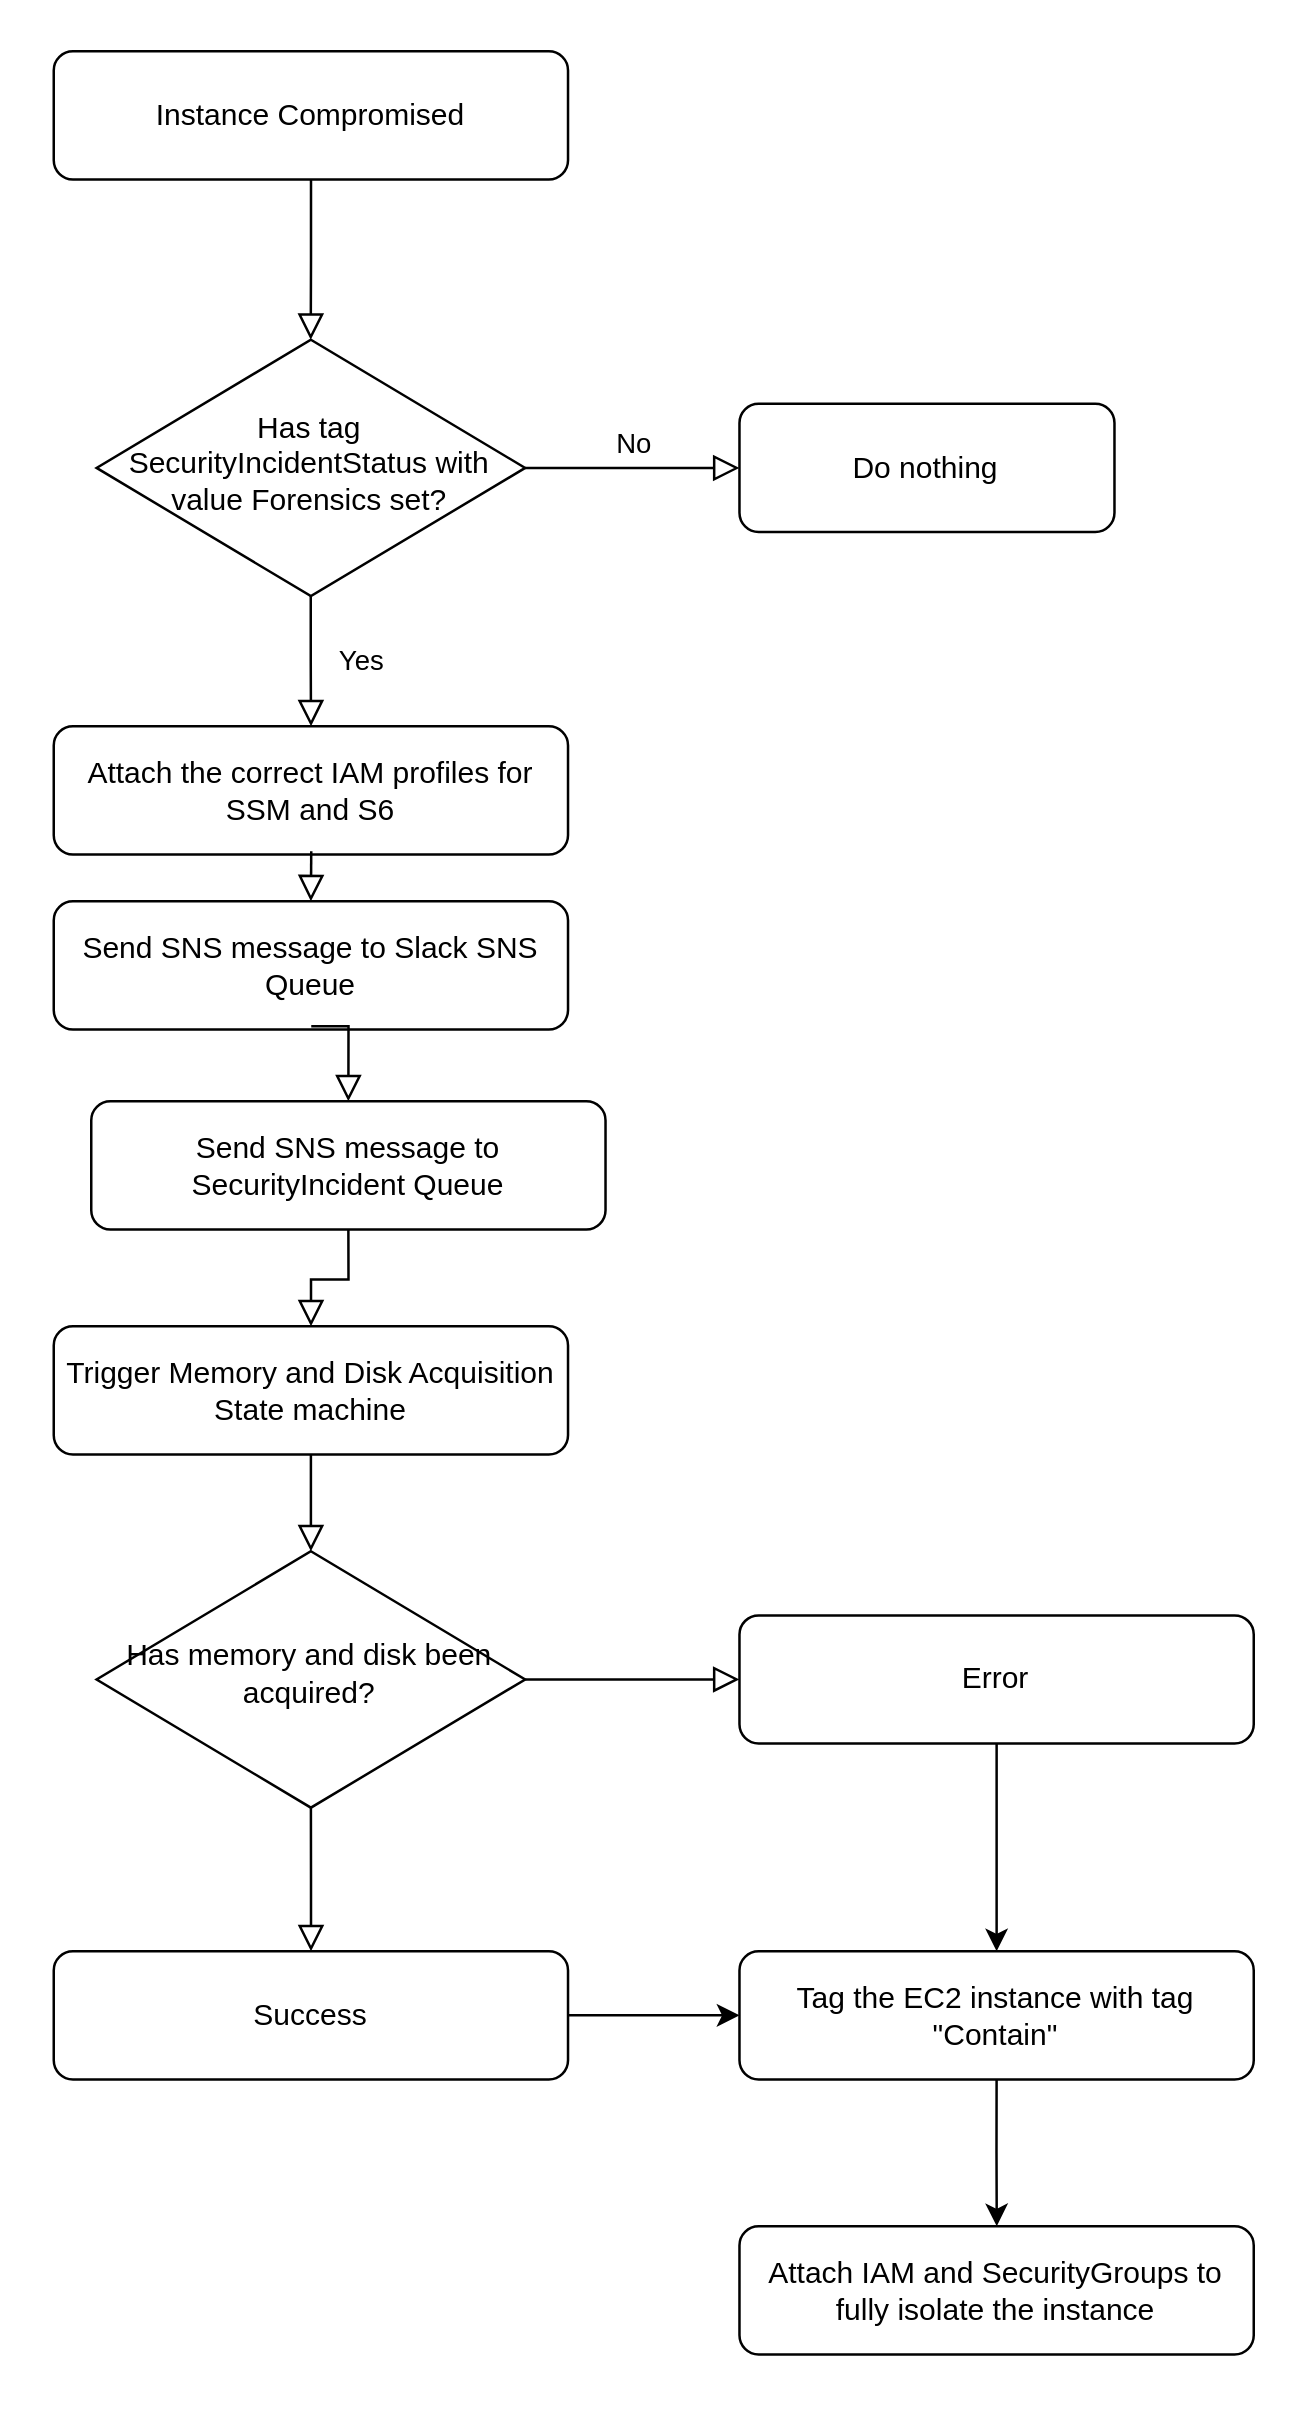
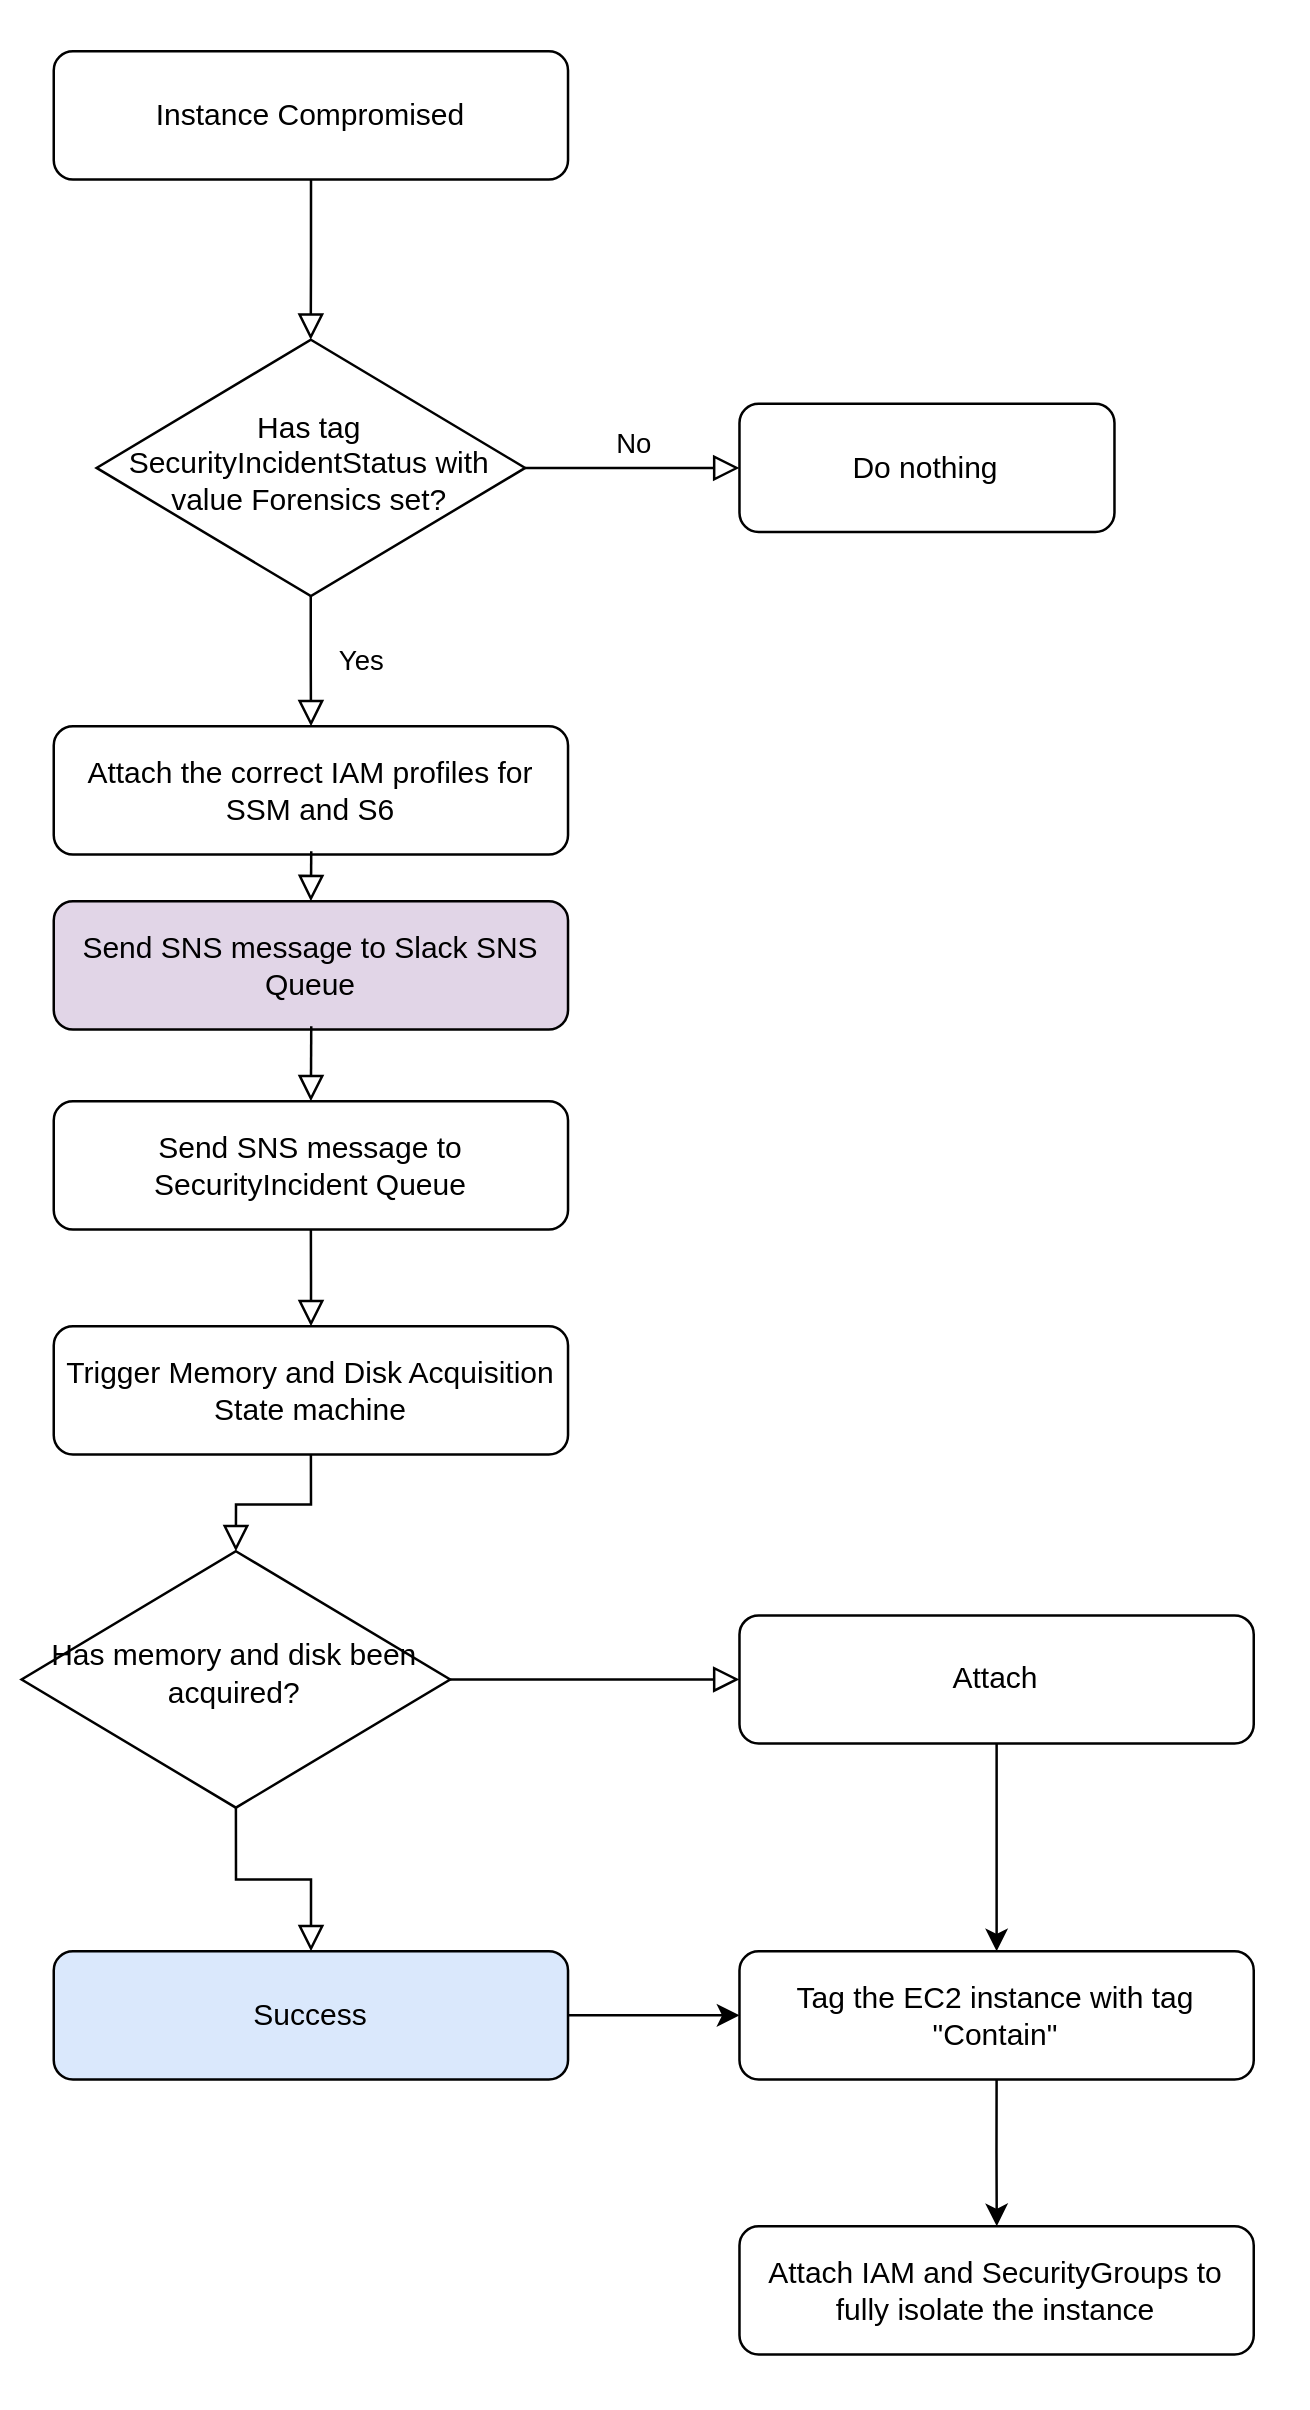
(311, 965) -> (311, 965)
(348, 1165) -> (311, 1165)
(311, 1679) -> (236, 1679)
(996, 1679) -> (996, 1679)
(311, 2015) -> (311, 2015)
